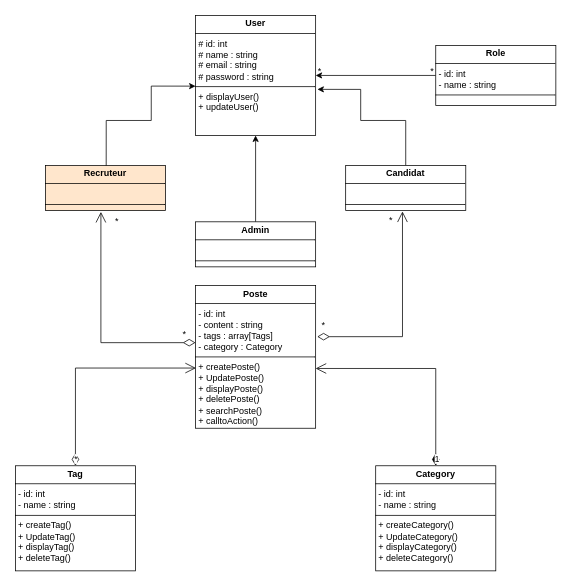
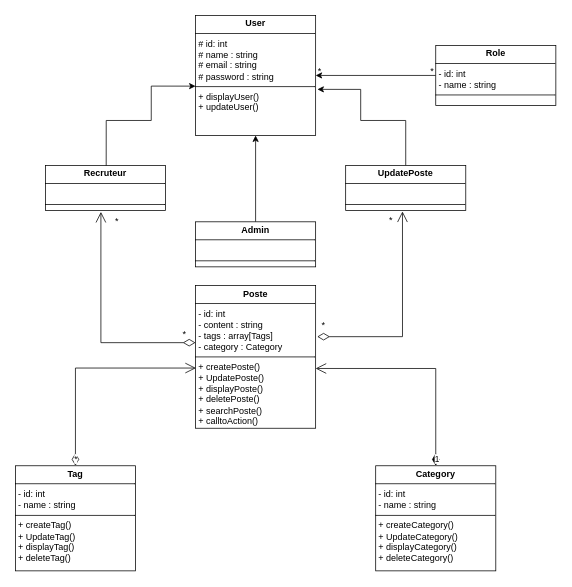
(364, 171) -> (373, 171)
(105, 188) -> (105, 188)
